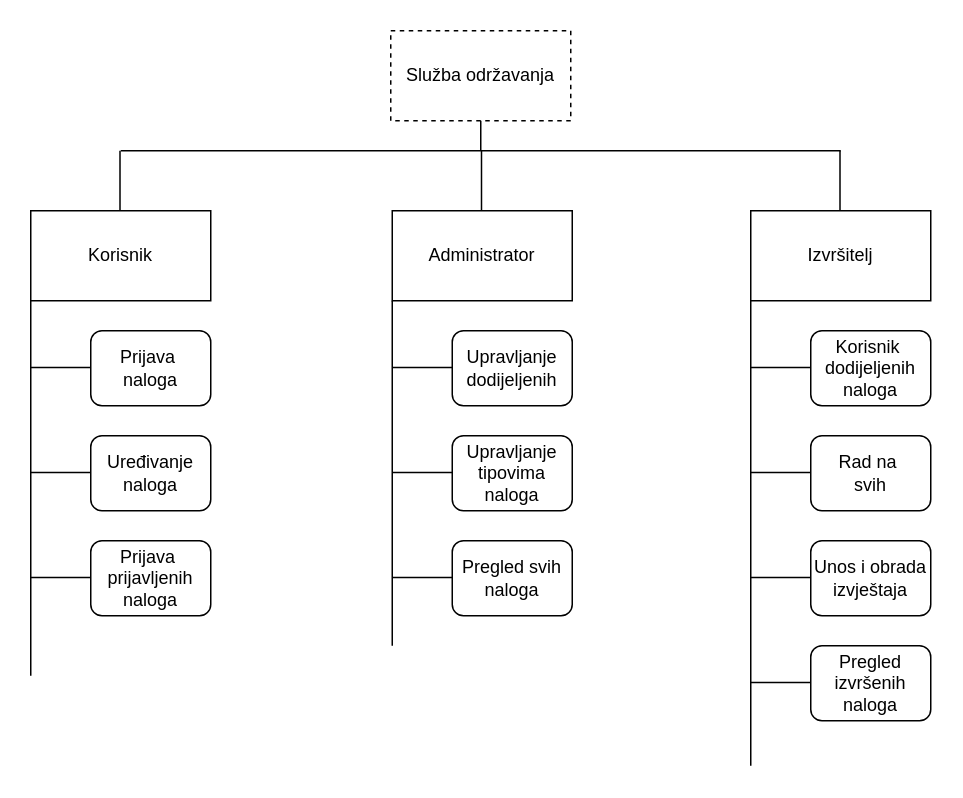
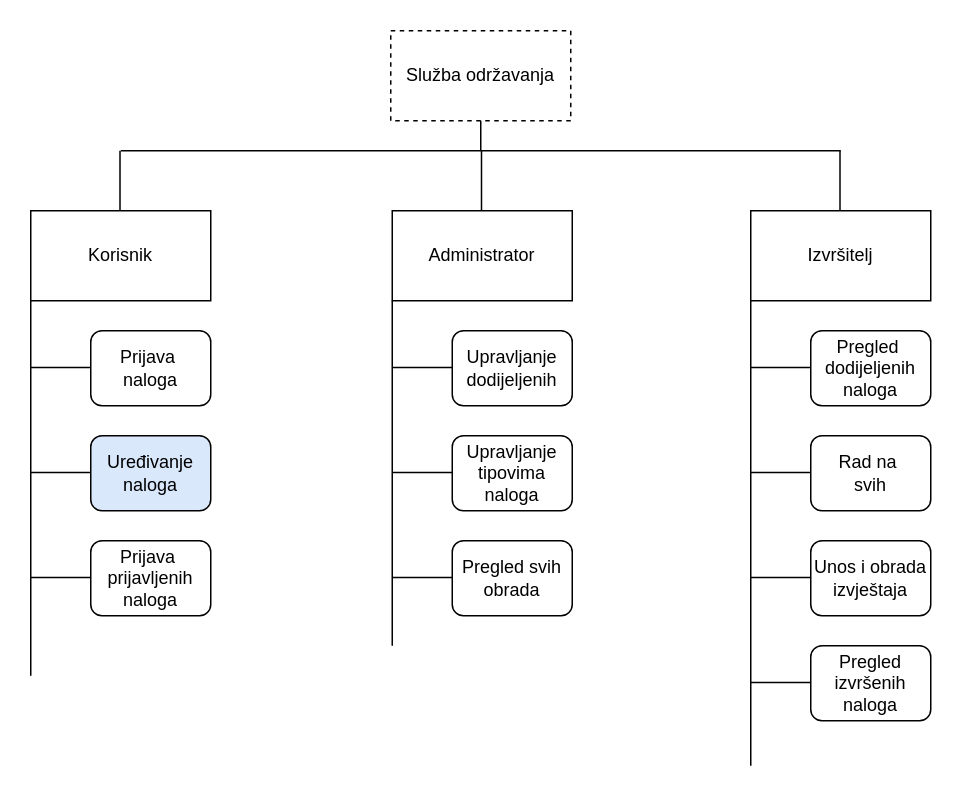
(871, 368) -> (871, 368)
(151, 473) -> (151, 473)
(512, 578) -> (512, 578)
